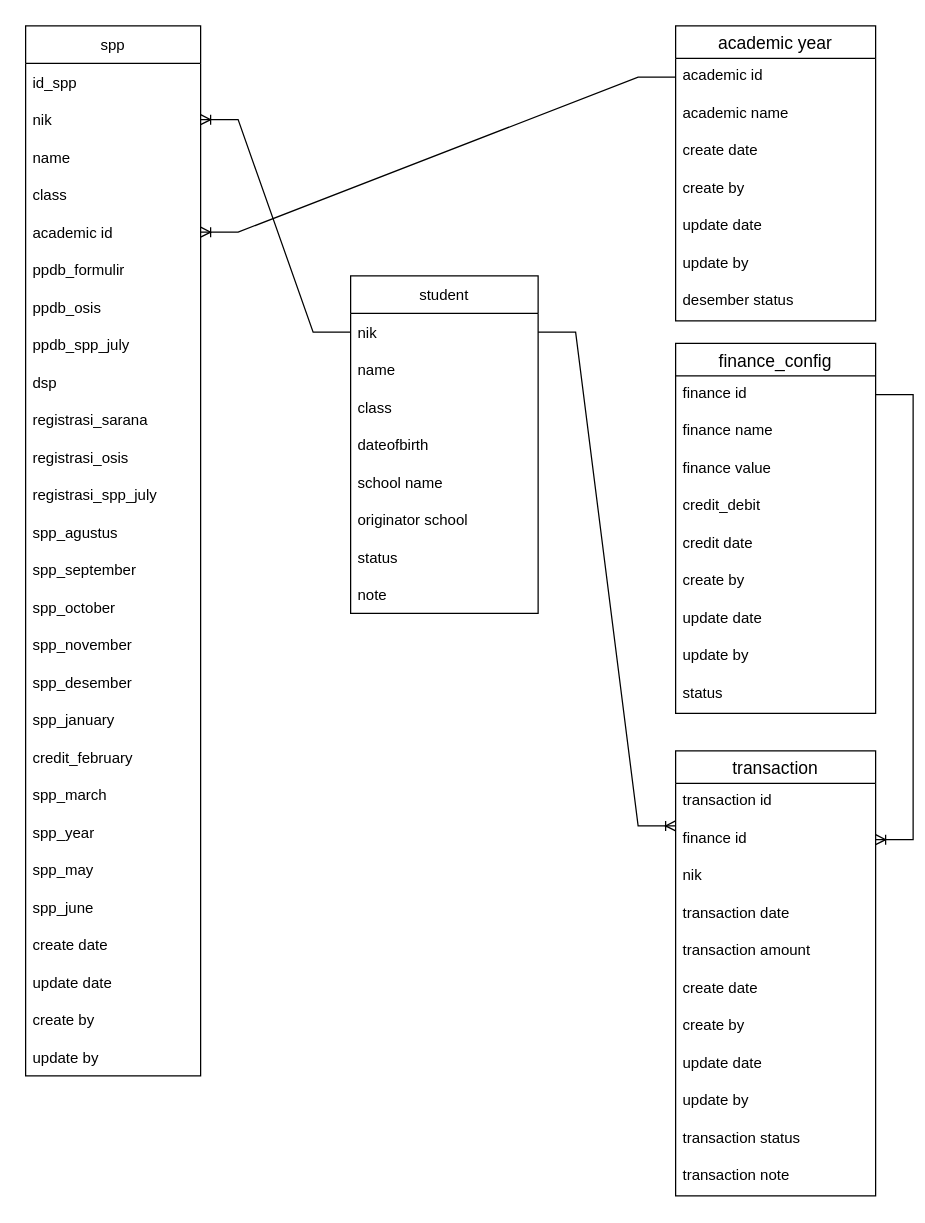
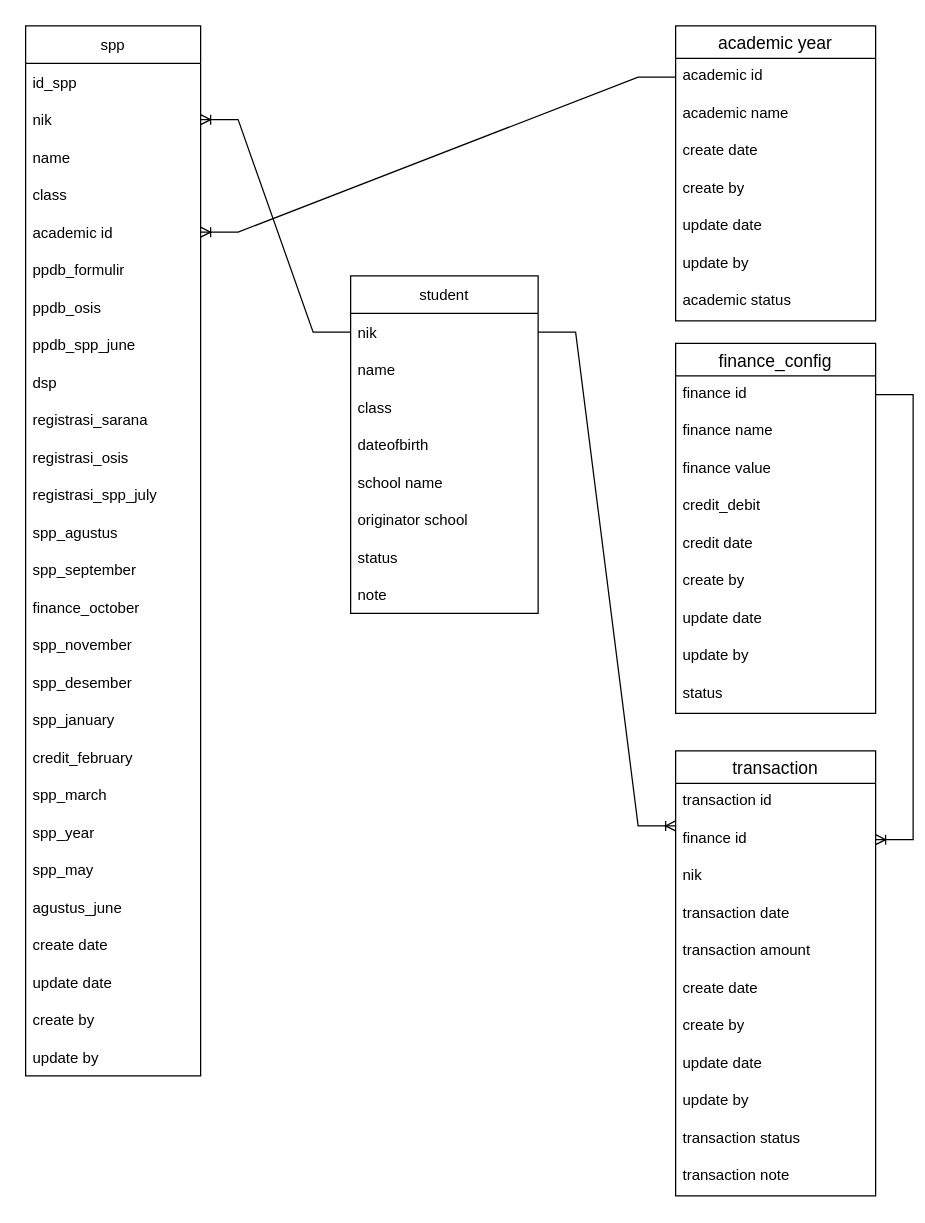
(744, 300) -> (742, 300)
(85, 345) -> (87, 345)
(79, 608) -> (94, 608)
(66, 908) -> (83, 908)
